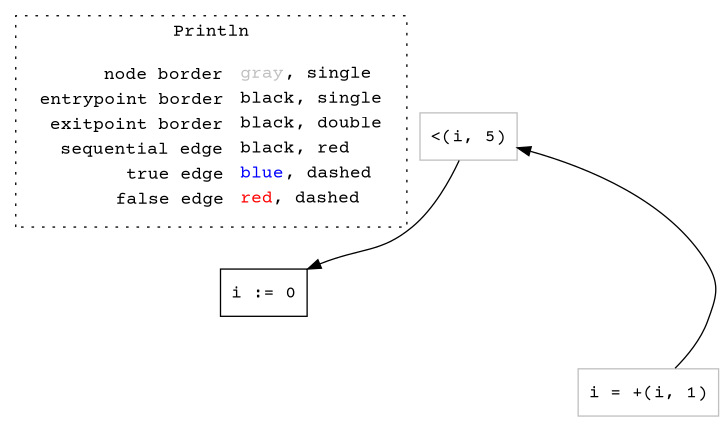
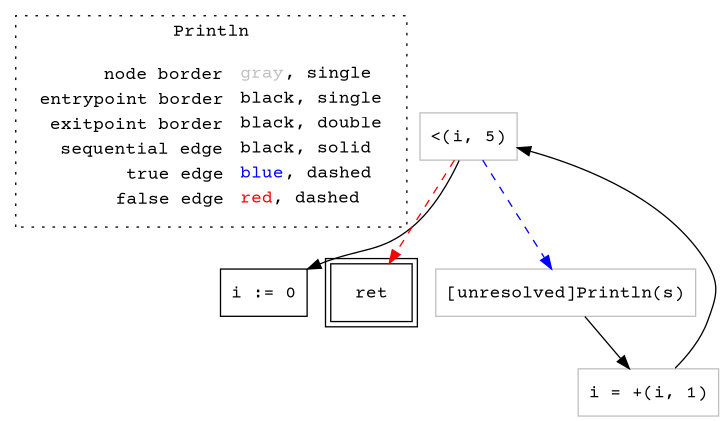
(323, 147) -> (333, 147)
none -> (371, 293)
none -> (566, 293)
